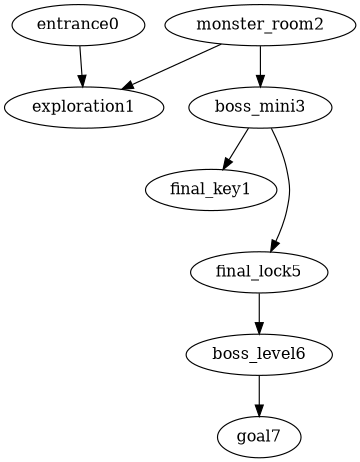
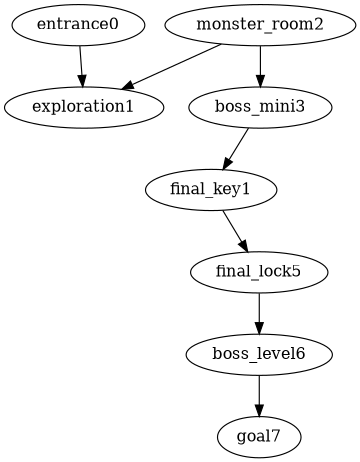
(289, 184) -> (232, 226)
